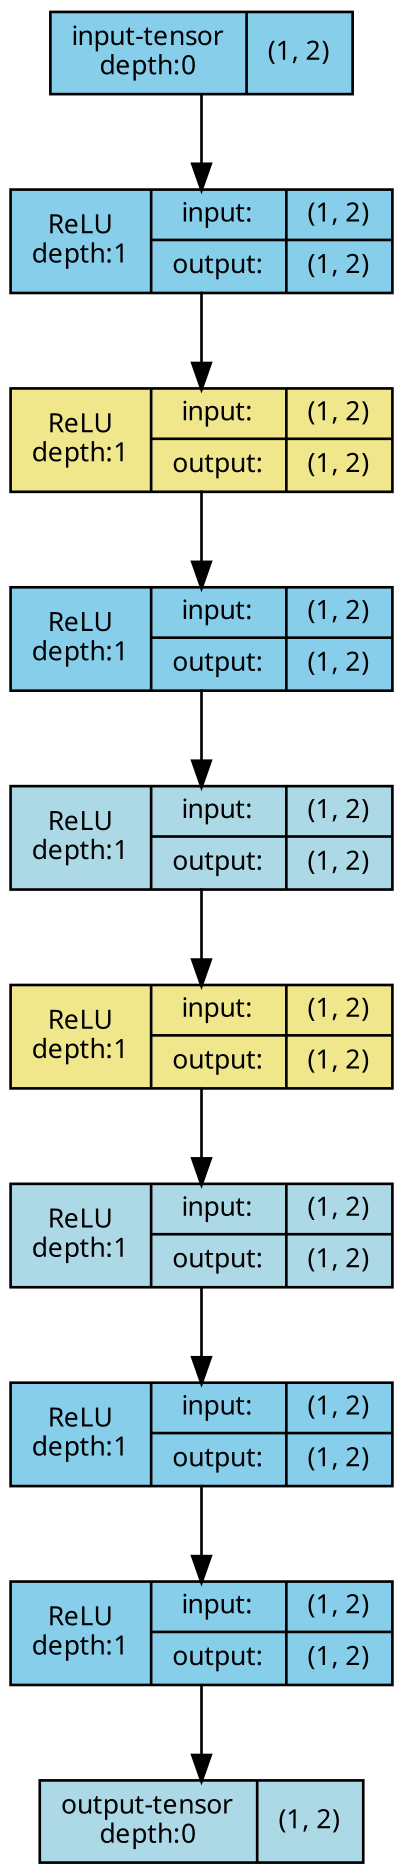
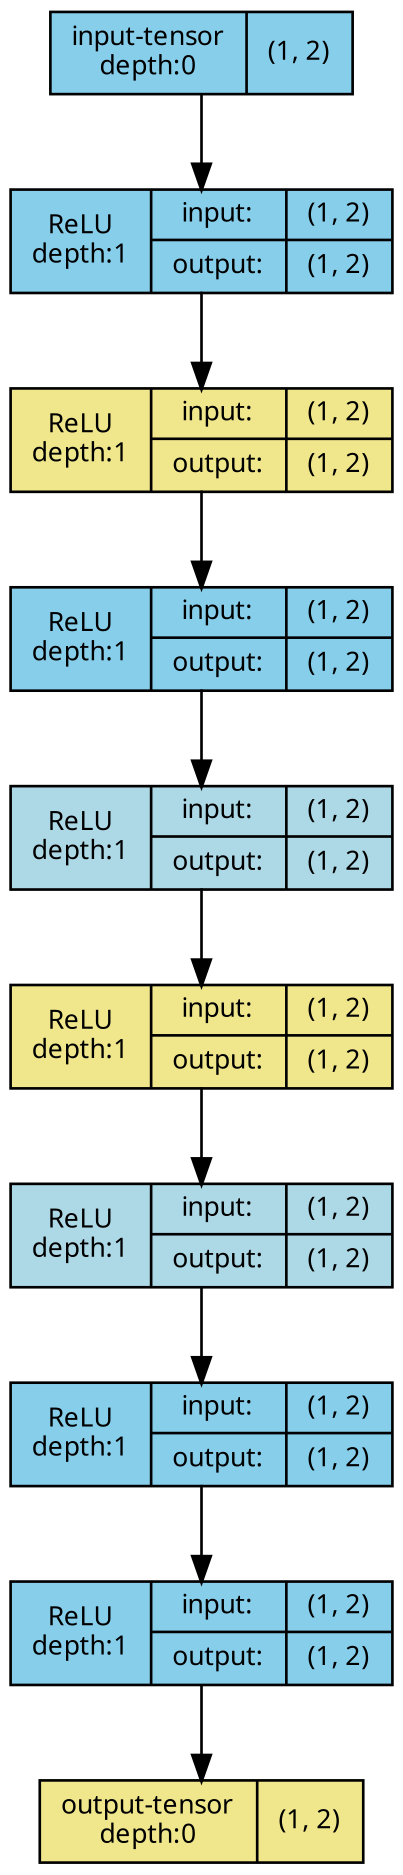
(202, 1822) -> (202, 1822)
